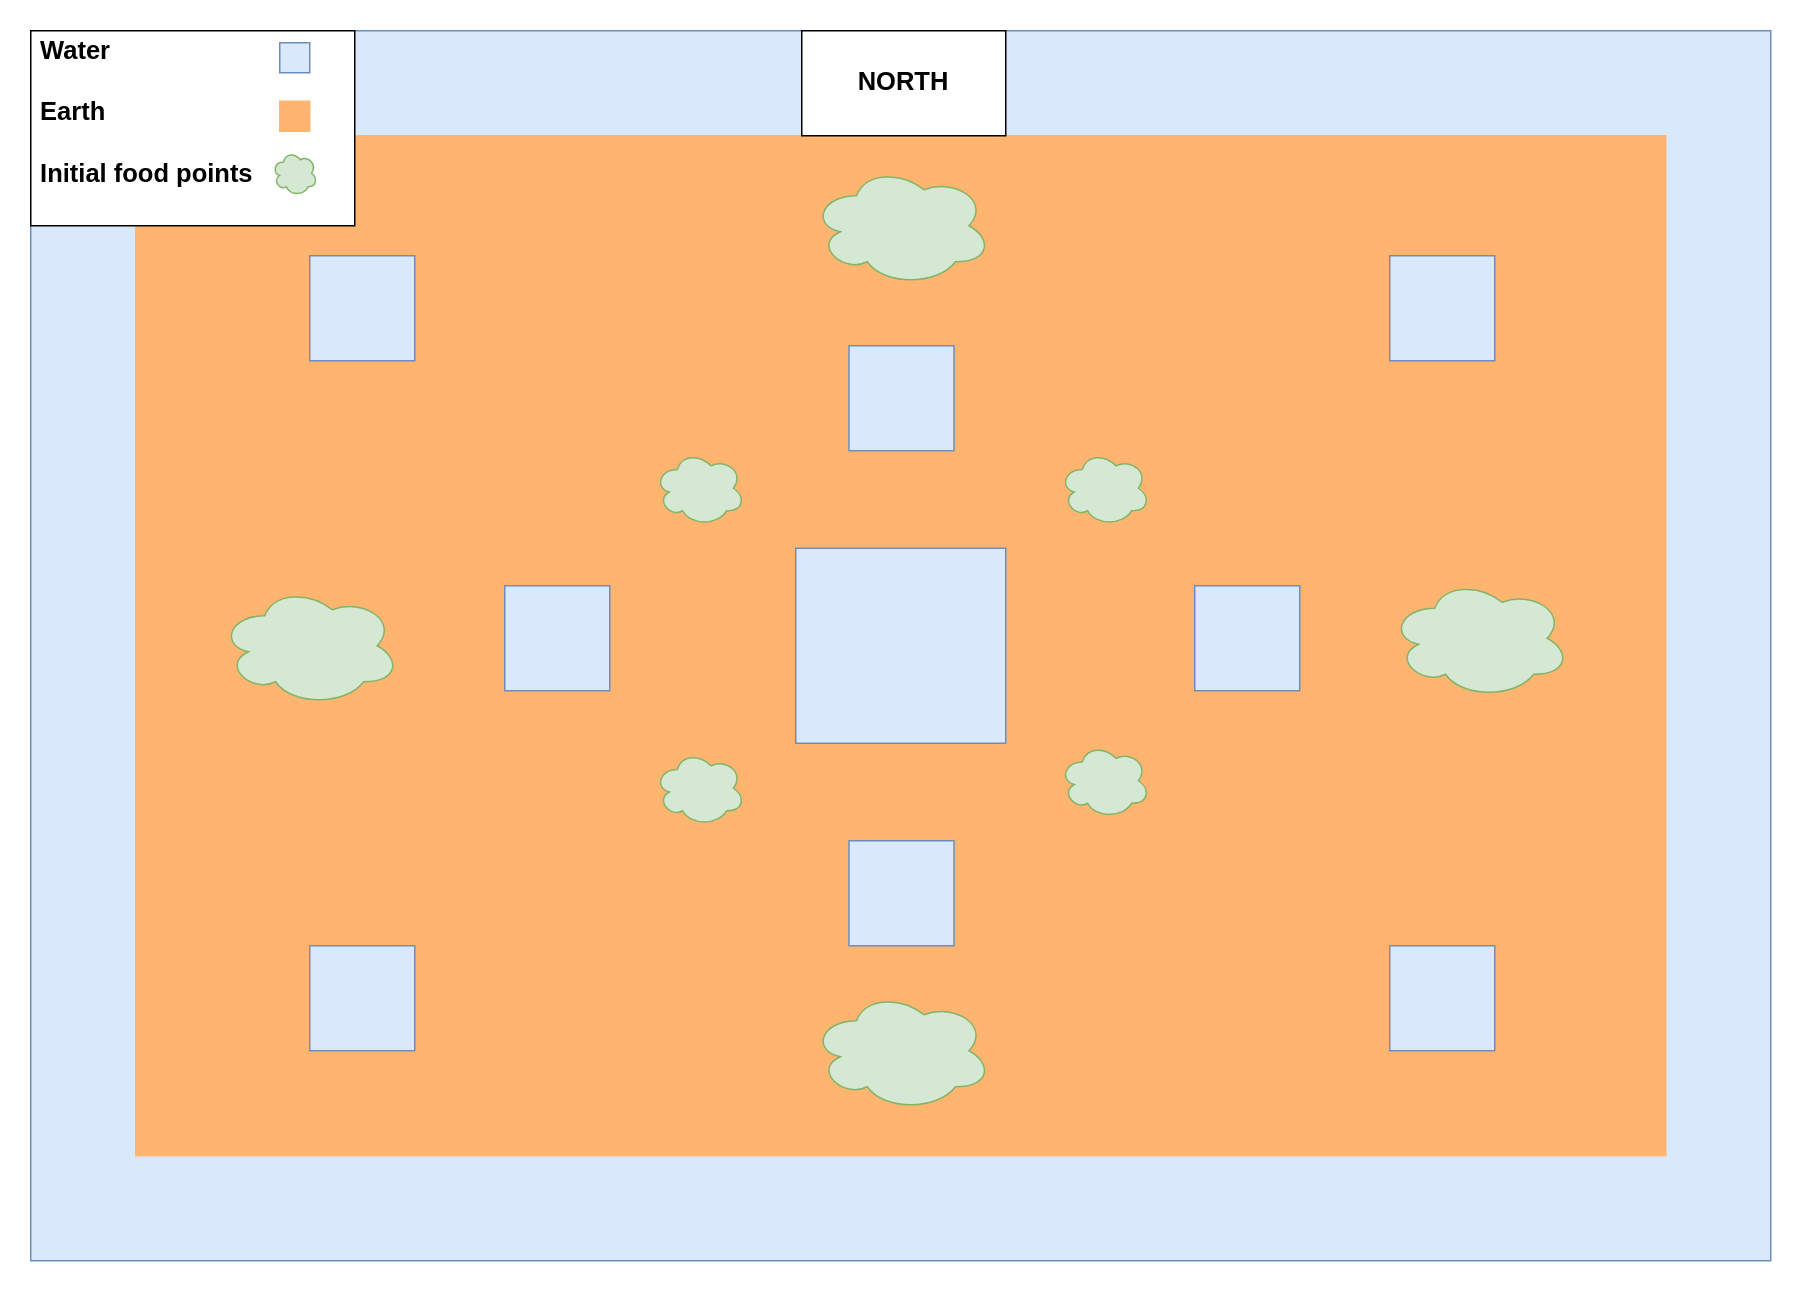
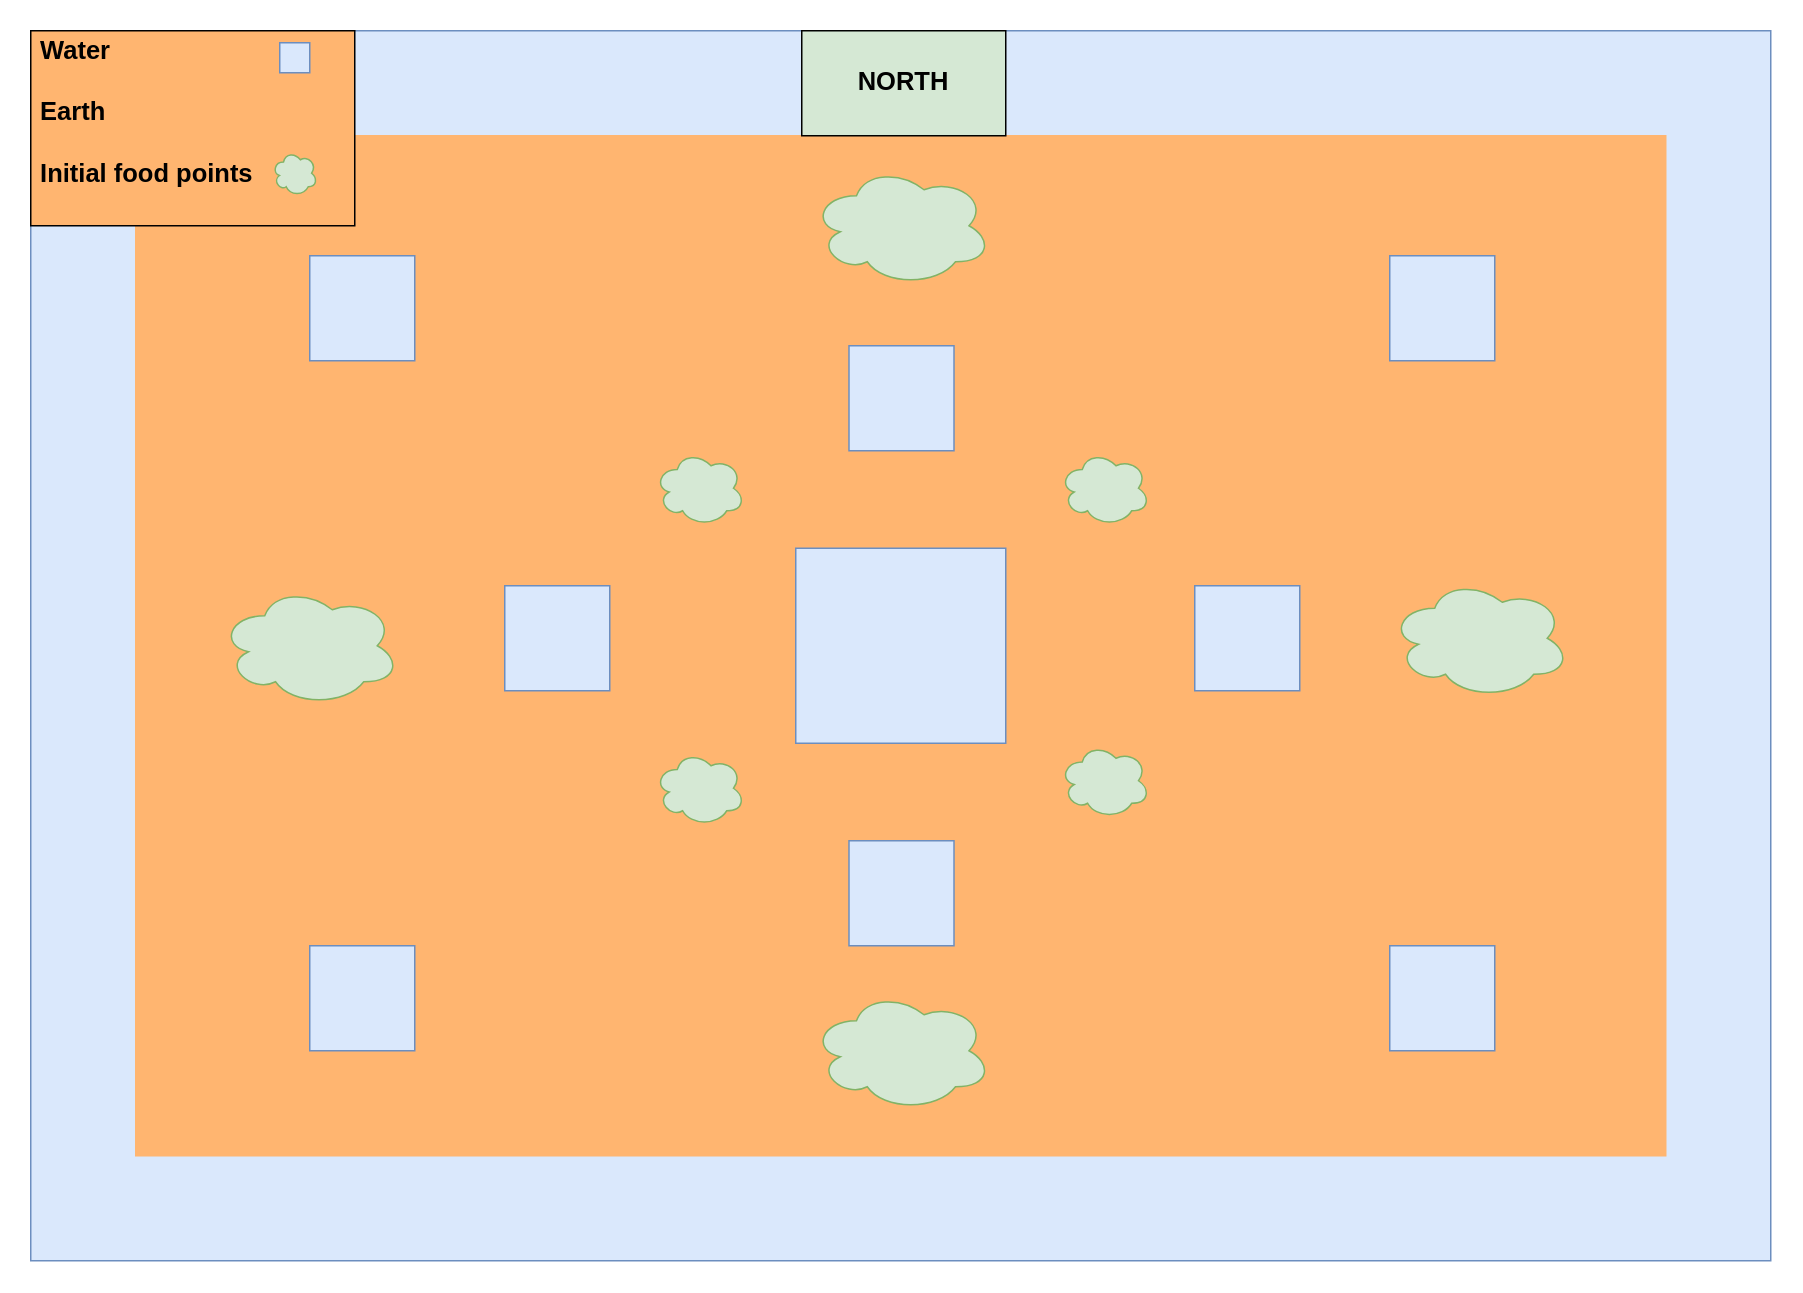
(904, 83) -> (904, 83)
(193, 128) -> (193, 128)
